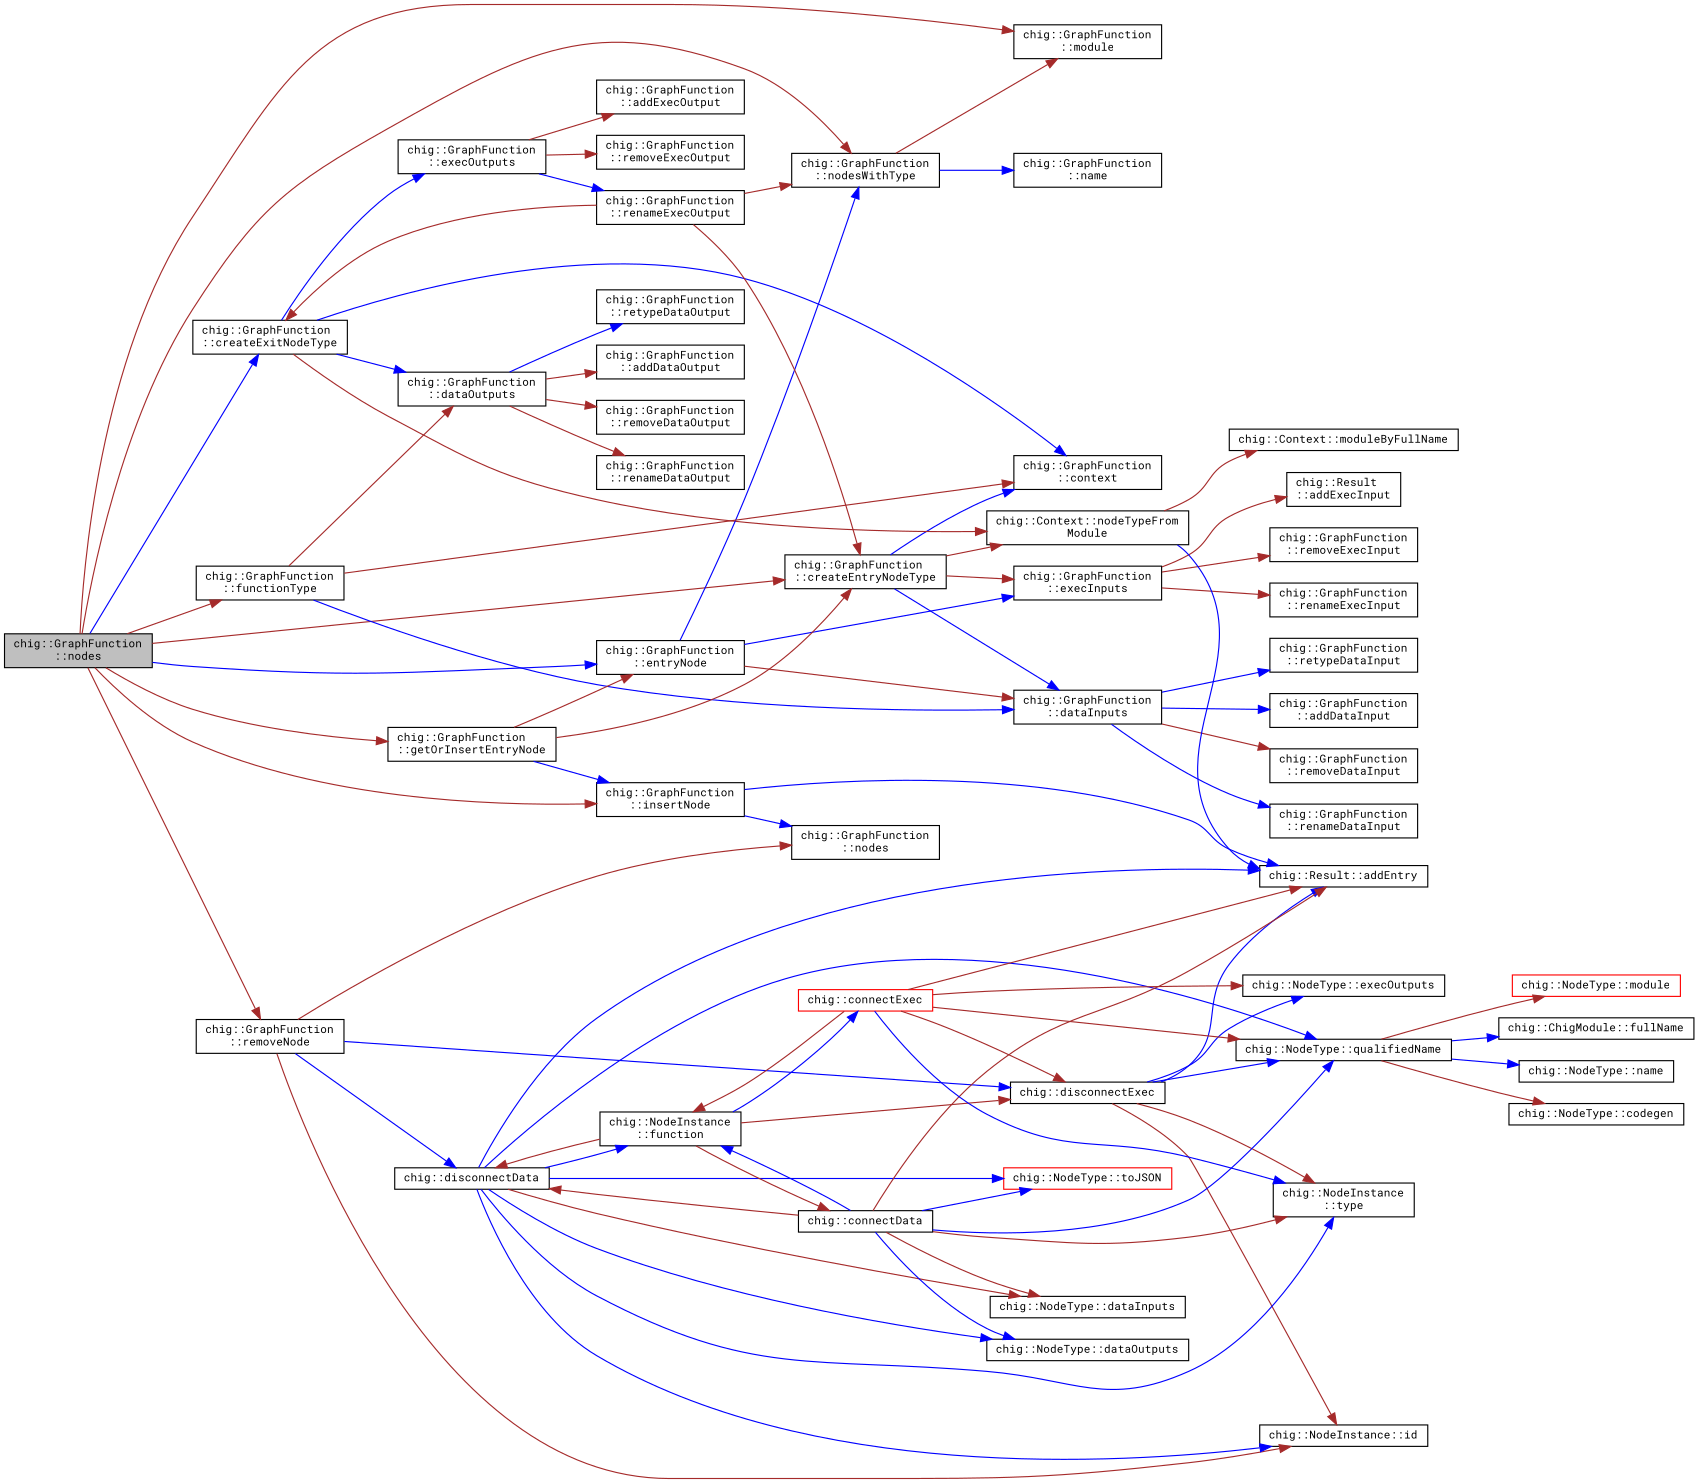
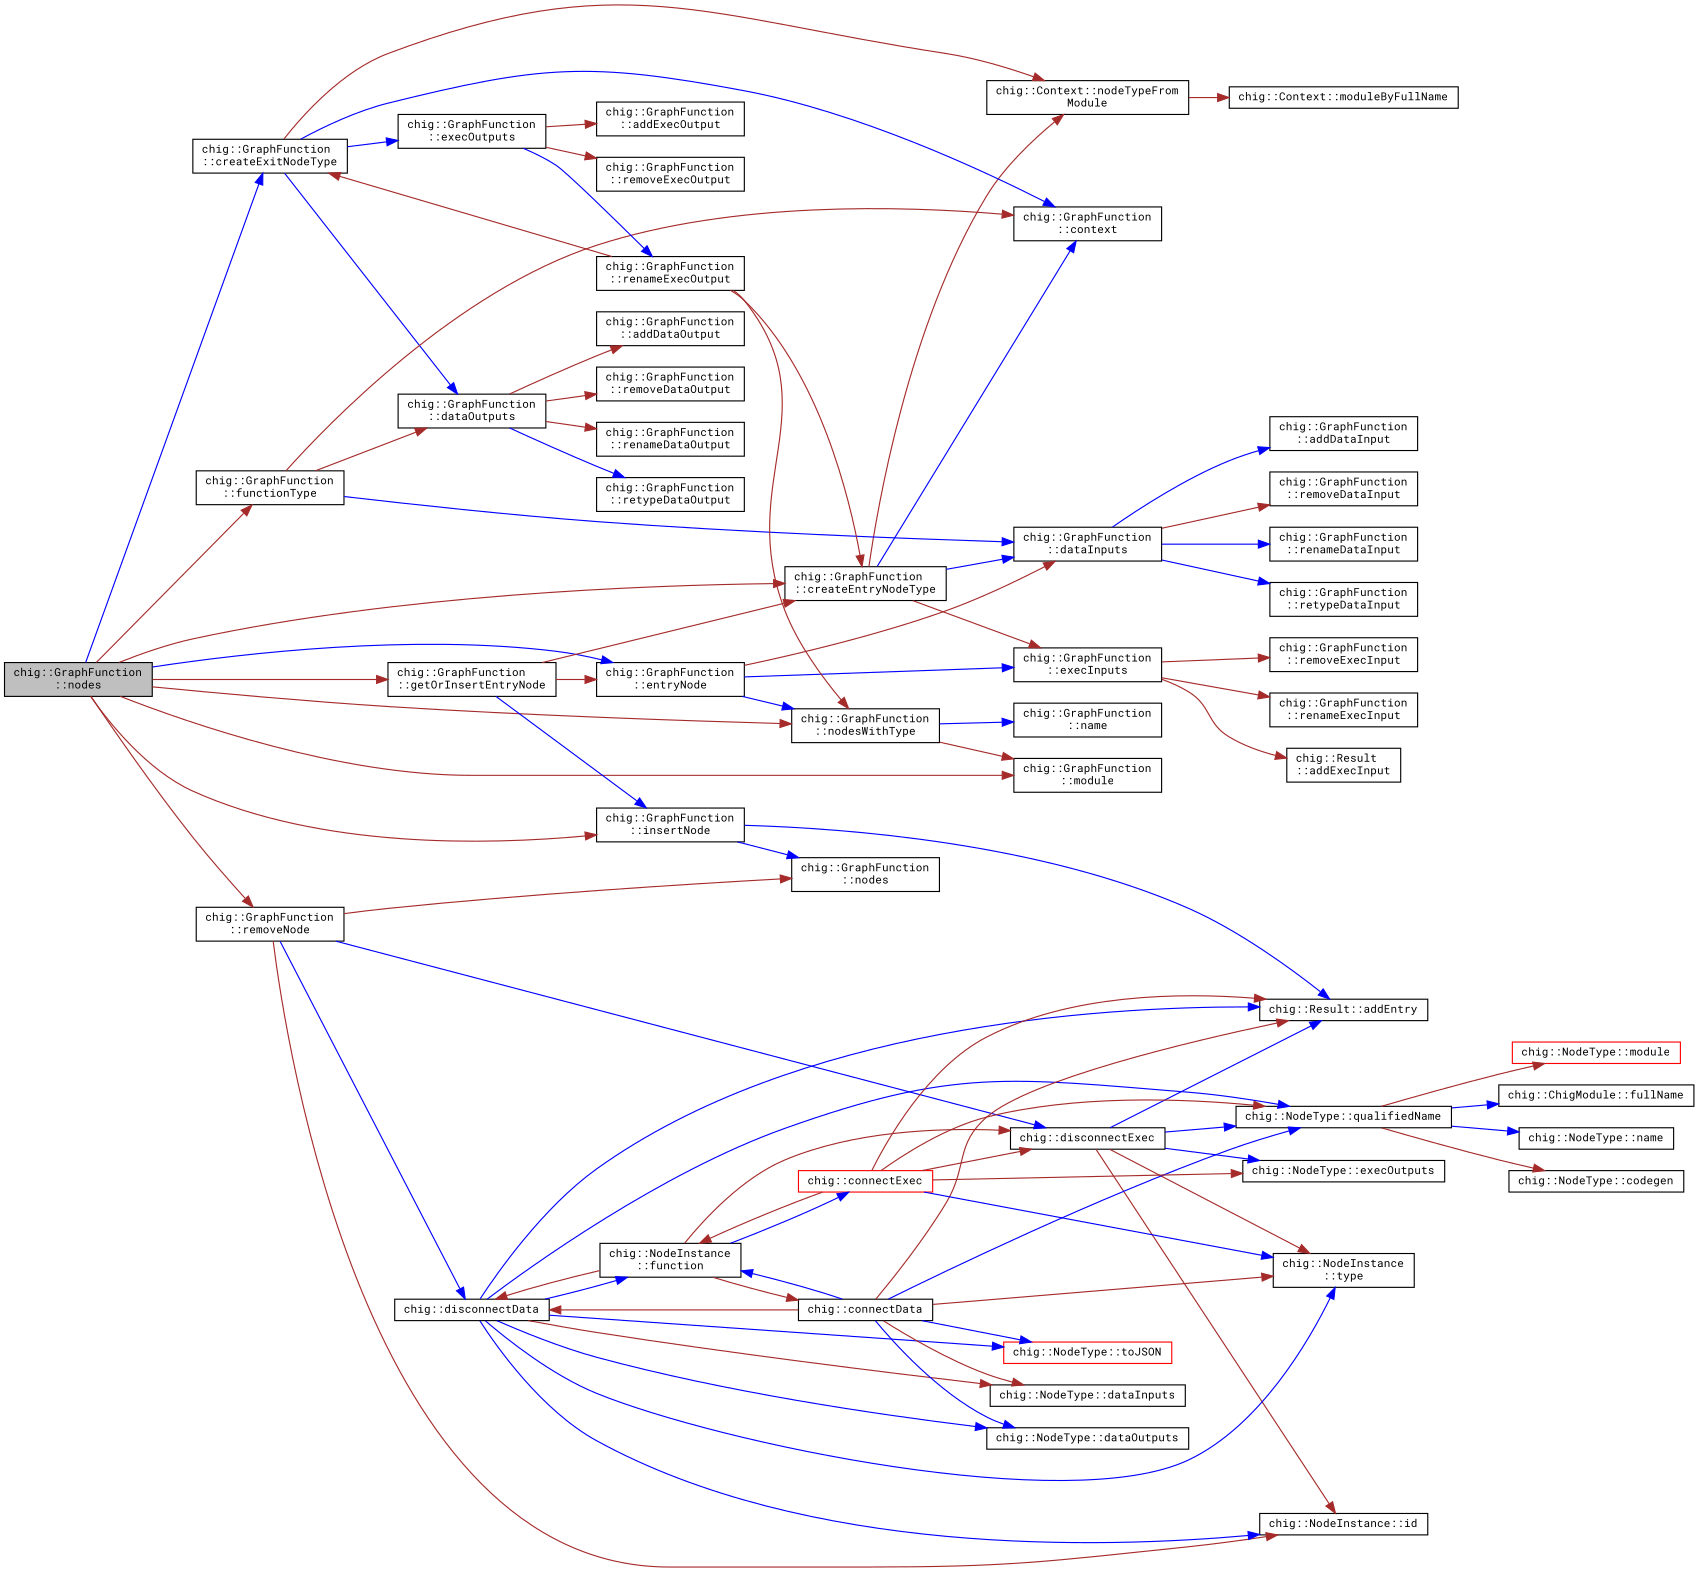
(1209, 699) -> none
